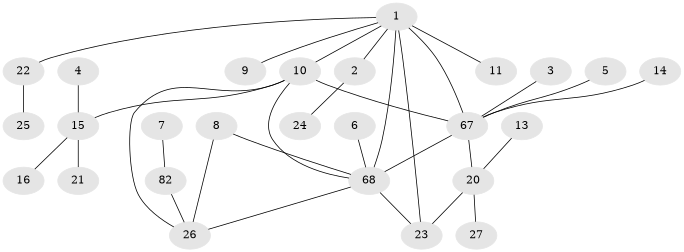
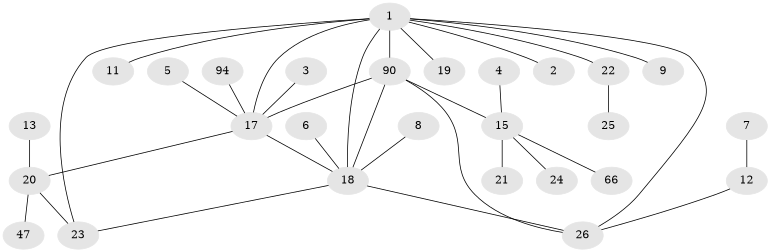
(300, 71) -> (390, 71)
none -> (444, 71)
(660, 71) -> (223, 71)
(328, 99) -> (529, 153)
(467, 126) -> (251, 126)
(24, 181) -> (612, 181)
(166, 181) -> (747, 181)
(203, 181) -> (658, 46)
(369, 181) -> (348, 181)
(476, 236) -> (24, 236)
